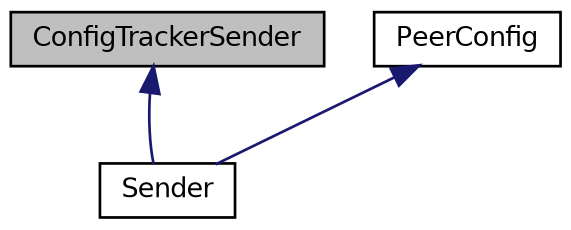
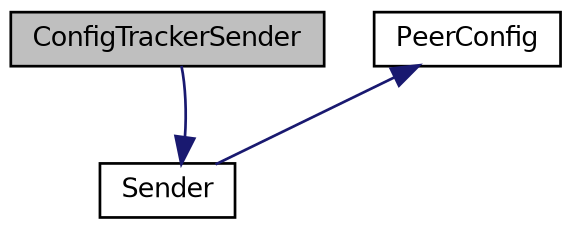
(150, 129) -> (185, 101)
